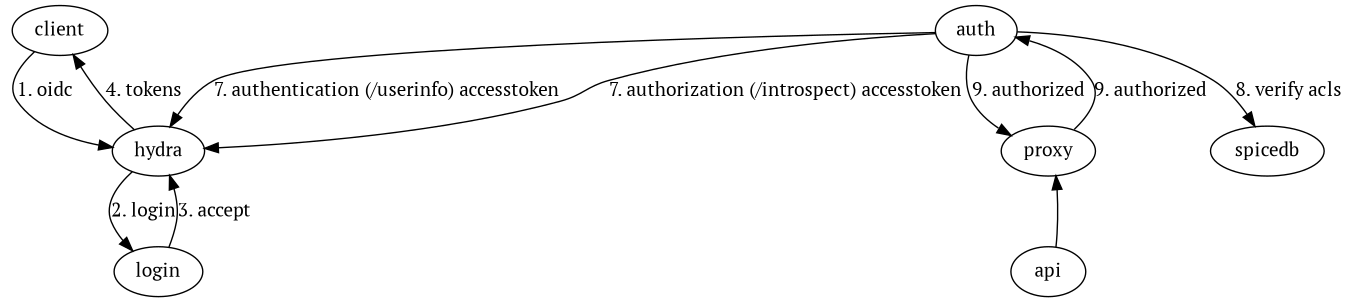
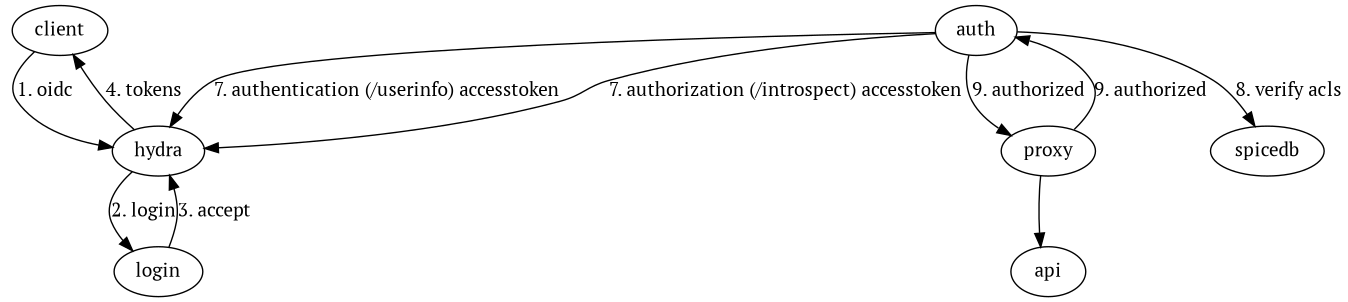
(1058, 219) -> (1039, 204)
